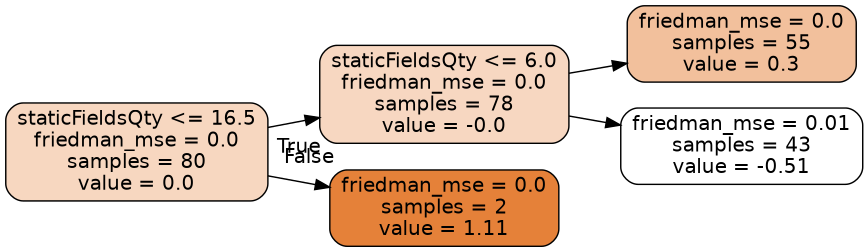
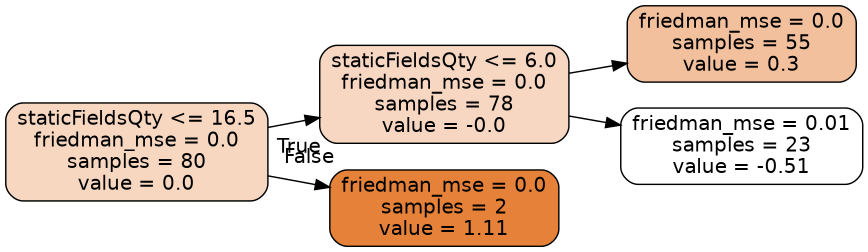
(742, 146) -> (742, 146)
